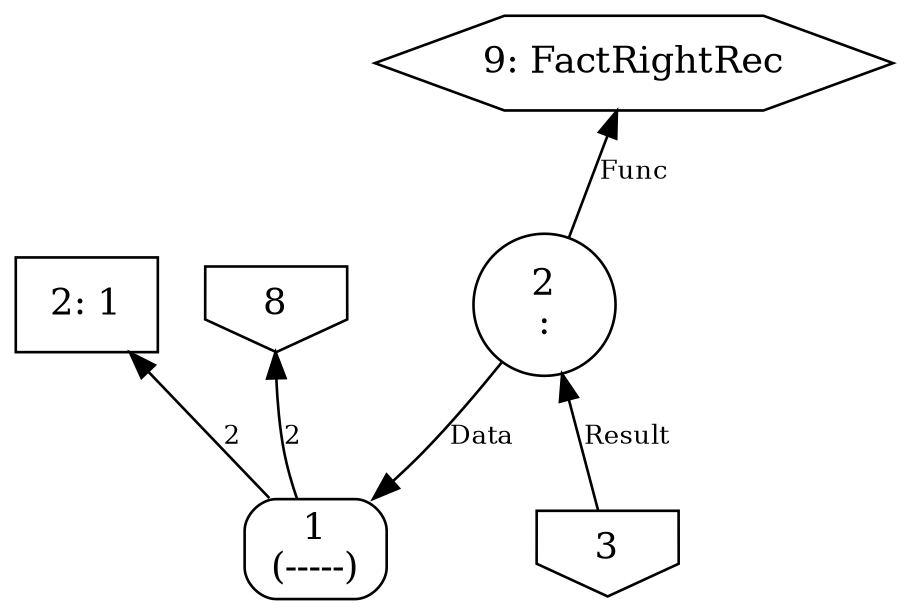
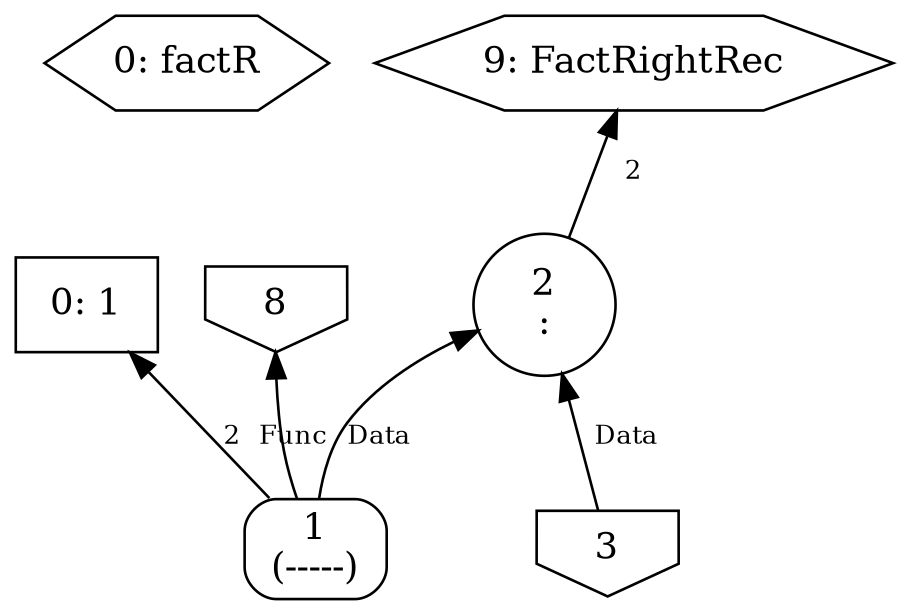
none -> (187, 63)
(634, 172) -> (634, 172)
(87, 305) -> (87, 305)
(450, 424) -> (365, 402)
(293, 437) -> (293, 437)
(627, 437) -> (627, 437)
